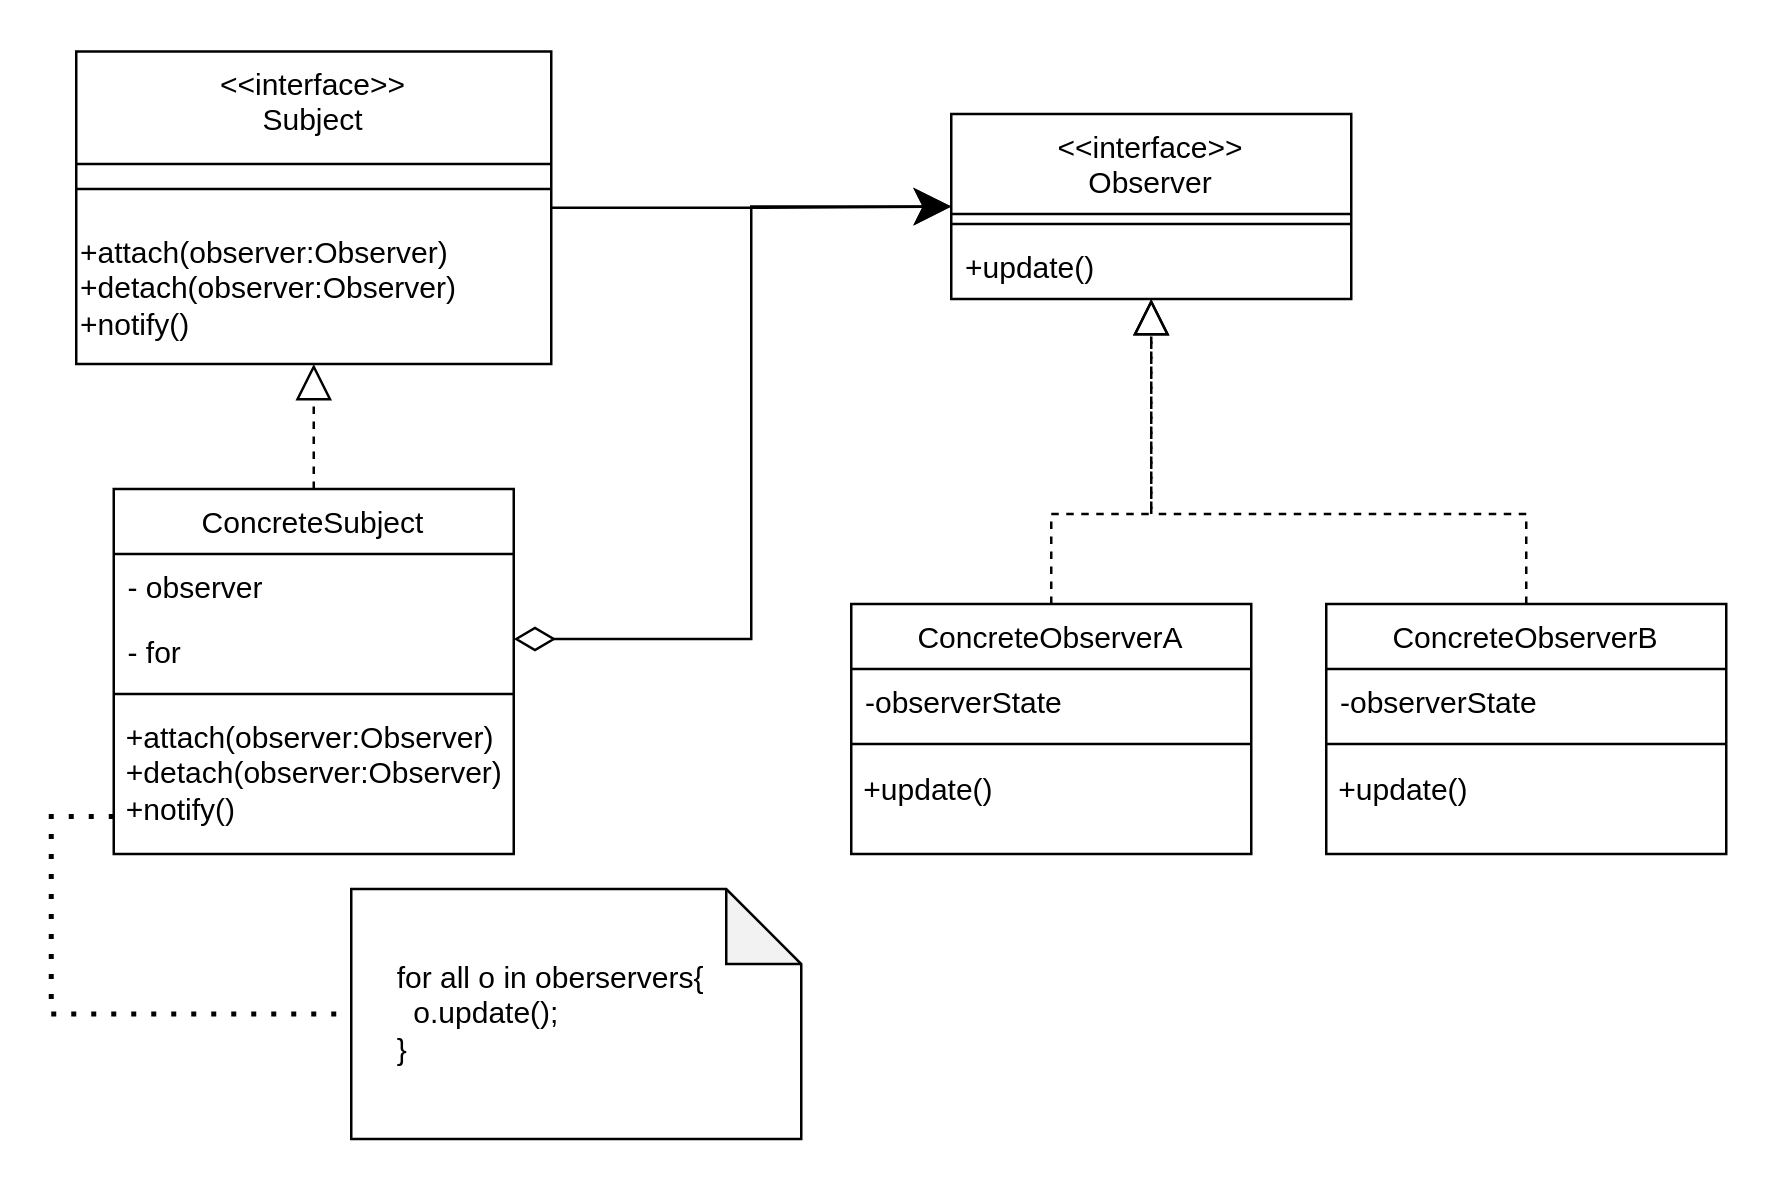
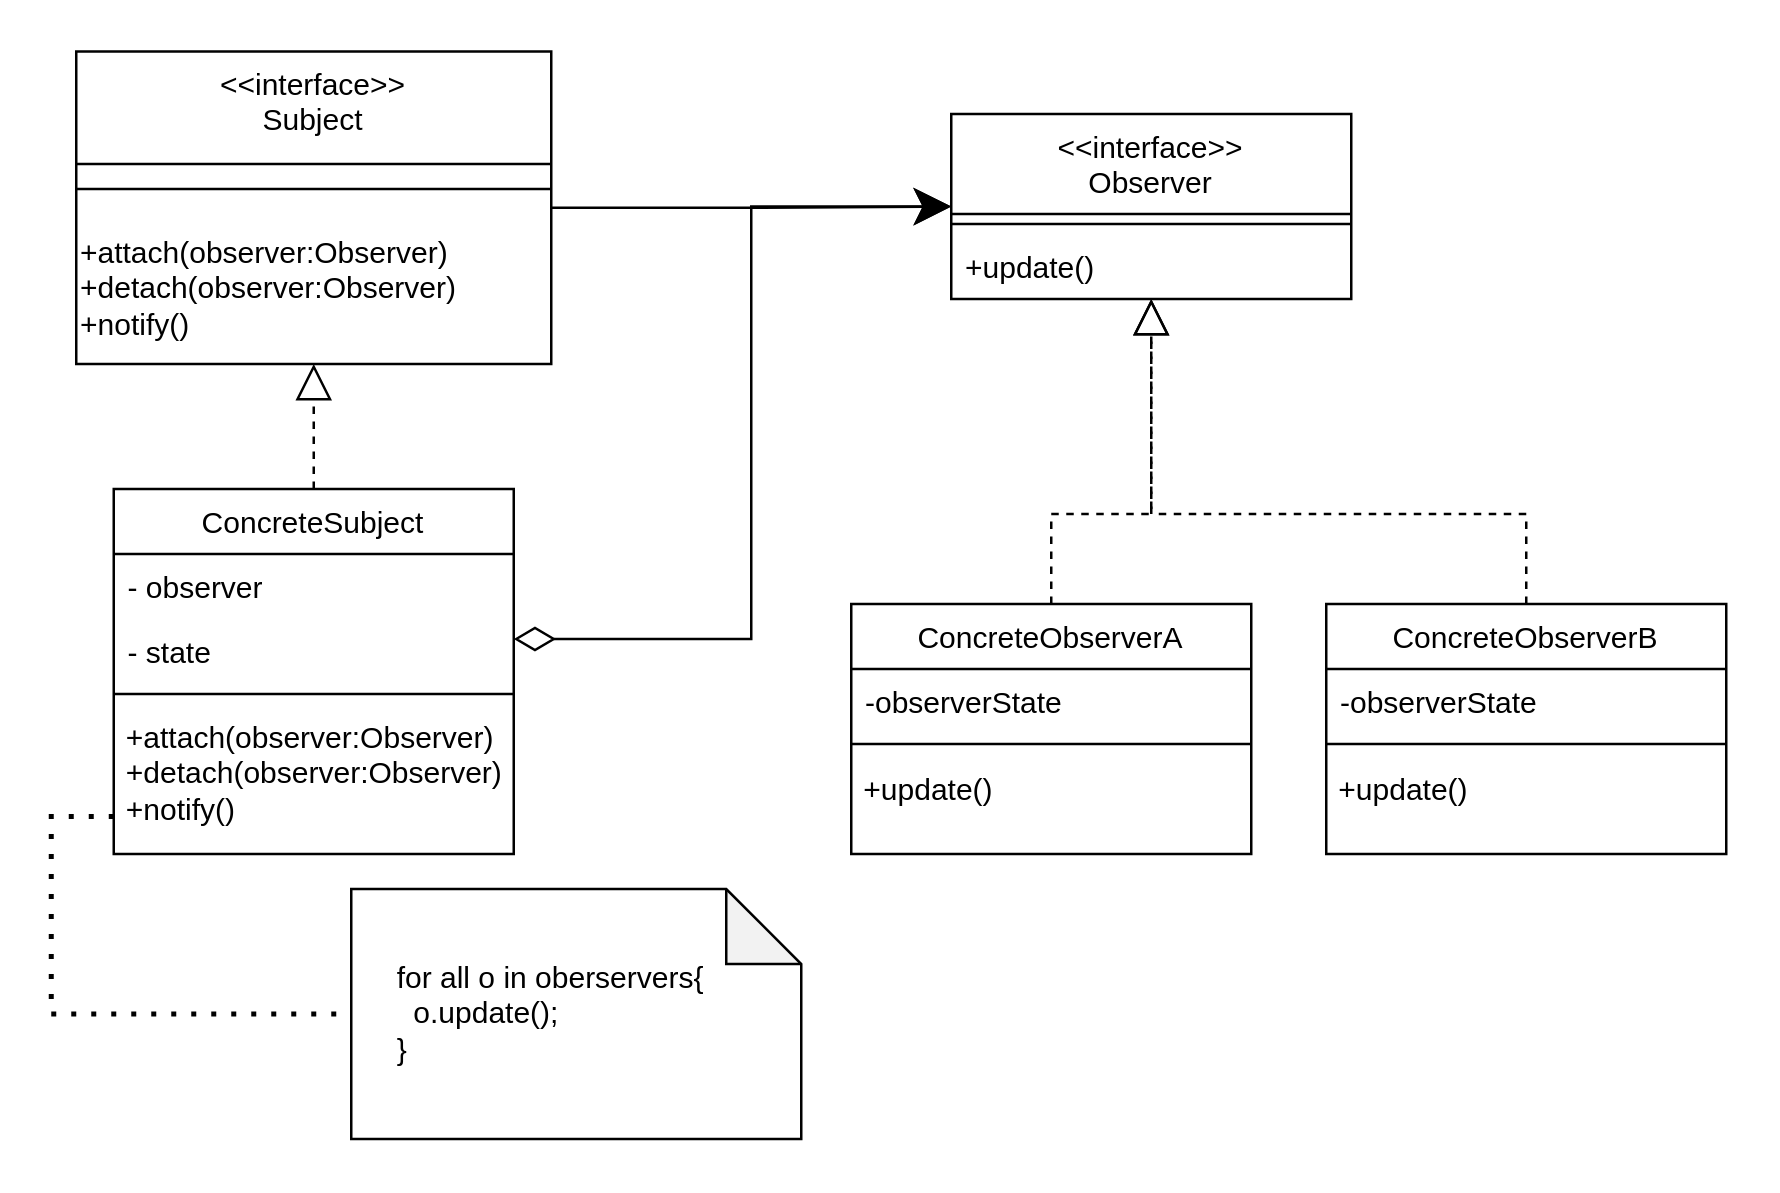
(166, 653) -> (182, 653)
